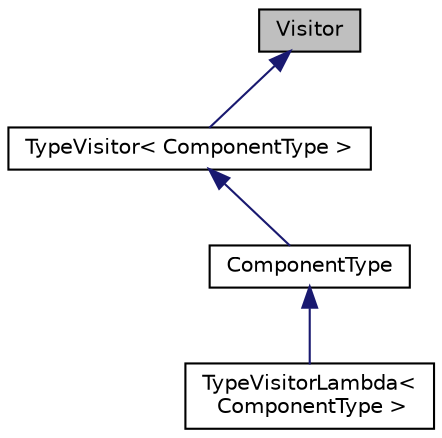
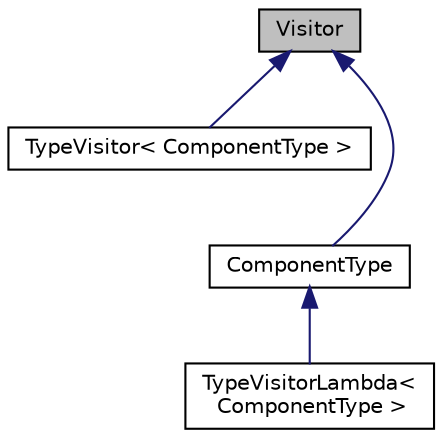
(257, 215) -> (392, 160)
